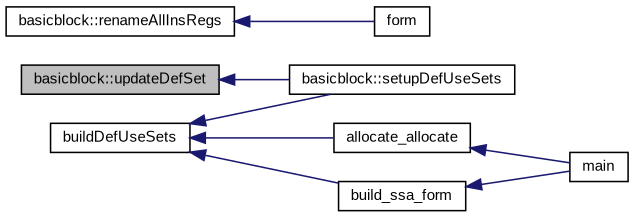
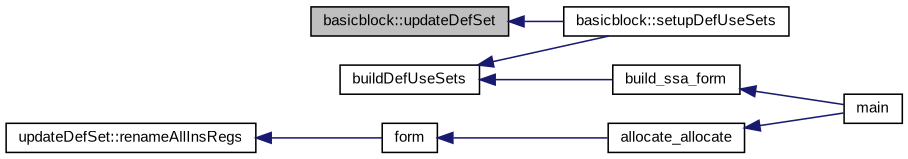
(120, 21) -> (131, 138)
(270, 138) -> (530, 138)
